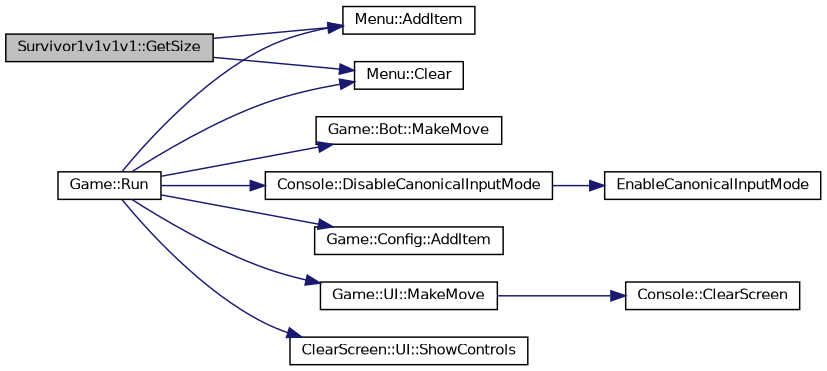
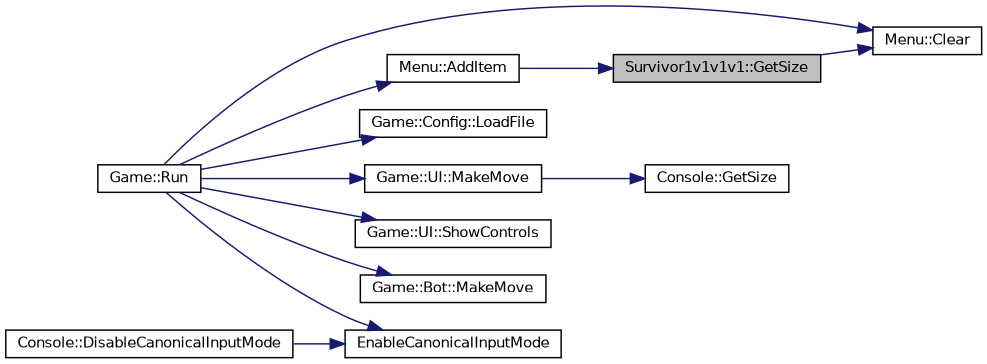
(271, 33) -> (559, 68)
(206, 186) -> (262, 268)
(409, 241) -> (453, 123)
(713, 296) -> (717, 179)
(409, 351) -> (453, 234)
